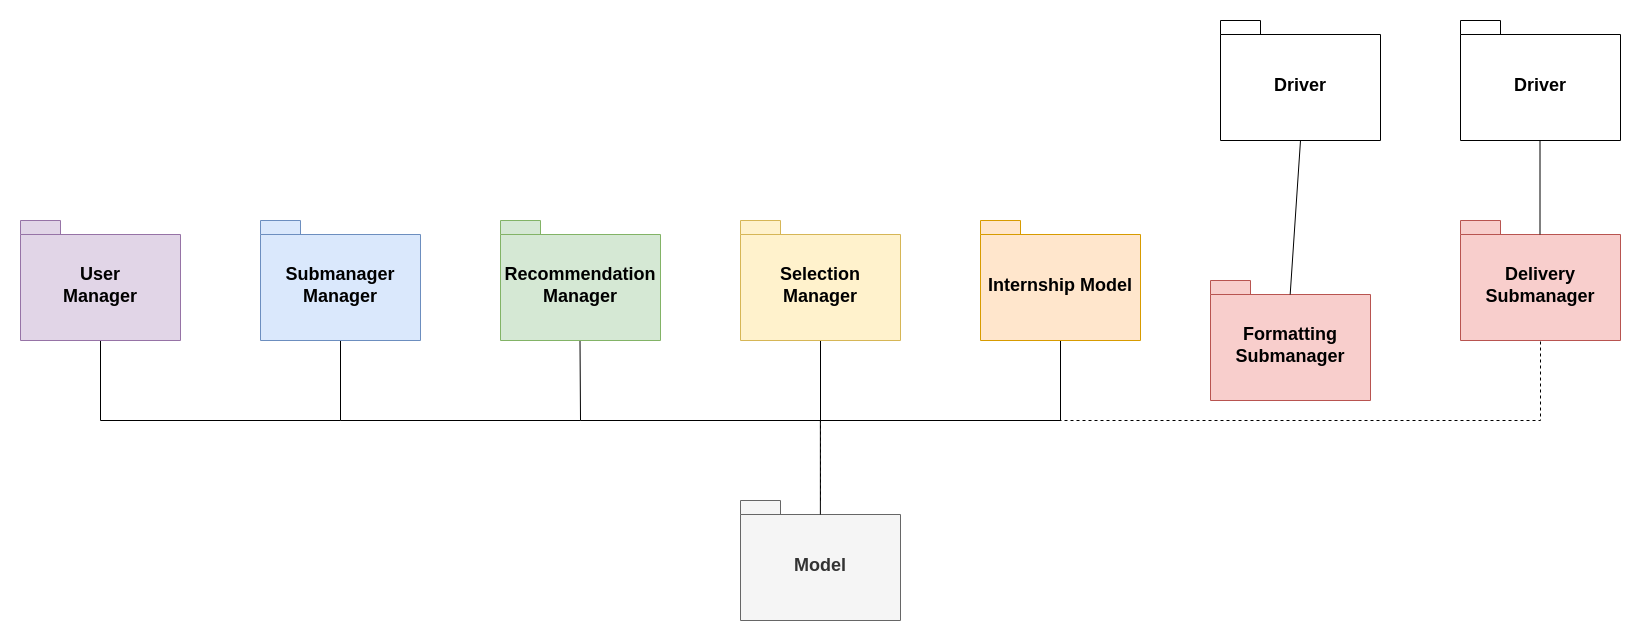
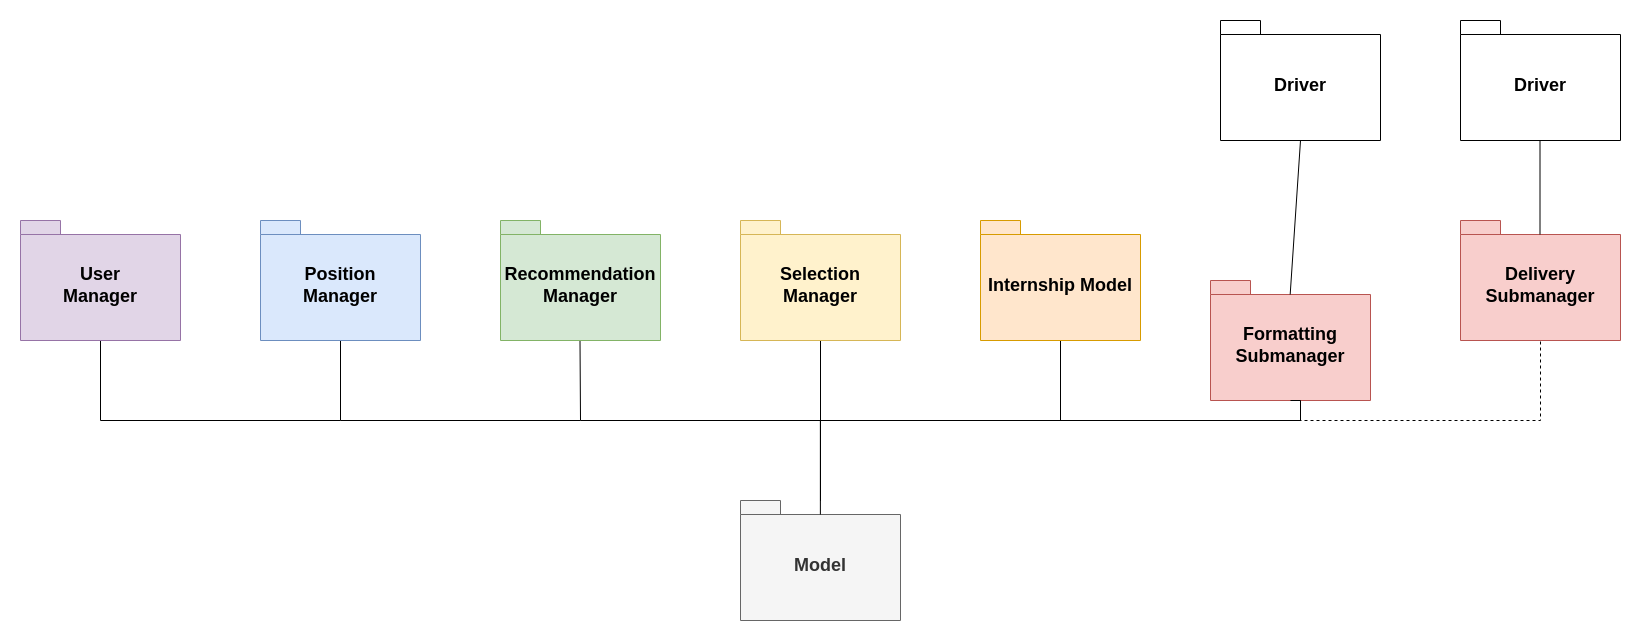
(341, 286) -> (341, 286)
none -> (1301, 405)
